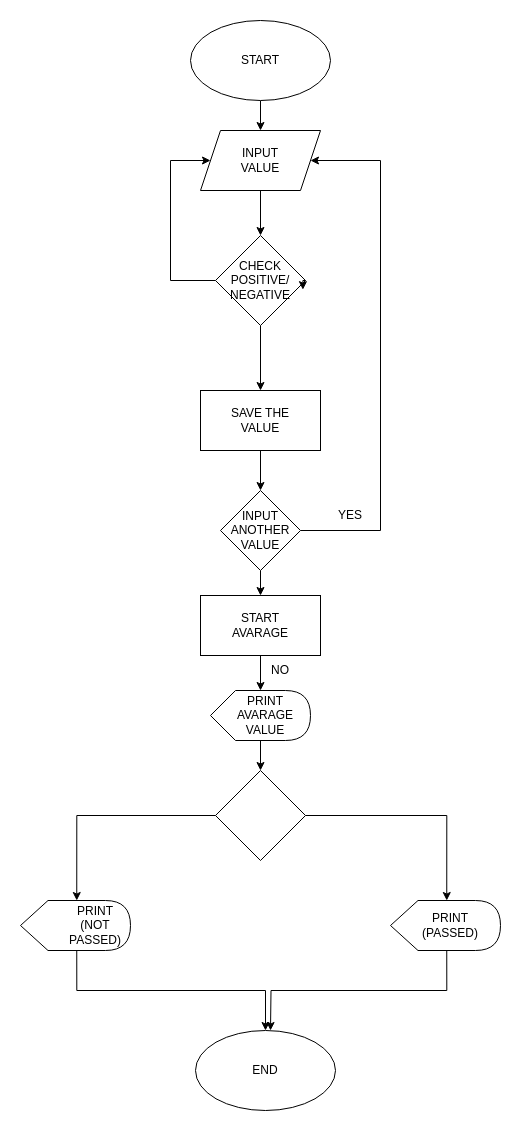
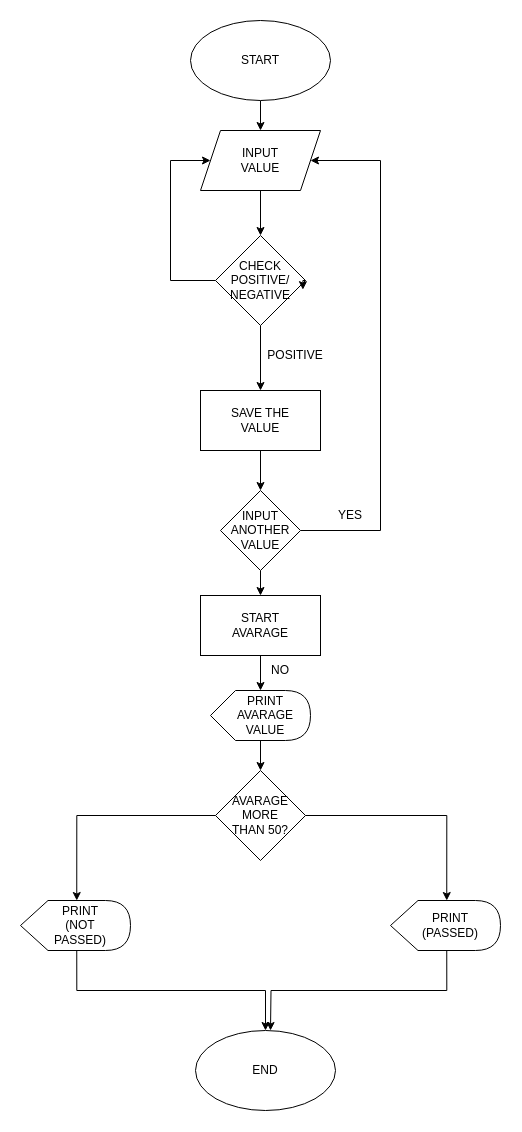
none -> (296, 356)
none -> (261, 816)
(96, 926) -> (81, 926)
